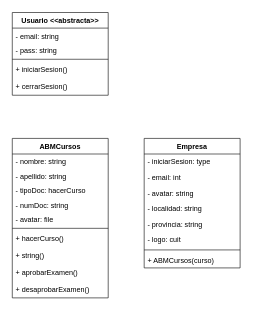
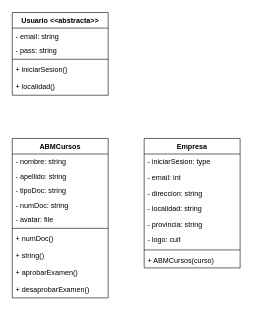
(46, 86) -> (38, 86)
(54, 191) -> (45, 191)
(176, 193) -> (180, 193)
(43, 239) -> (35, 239)
